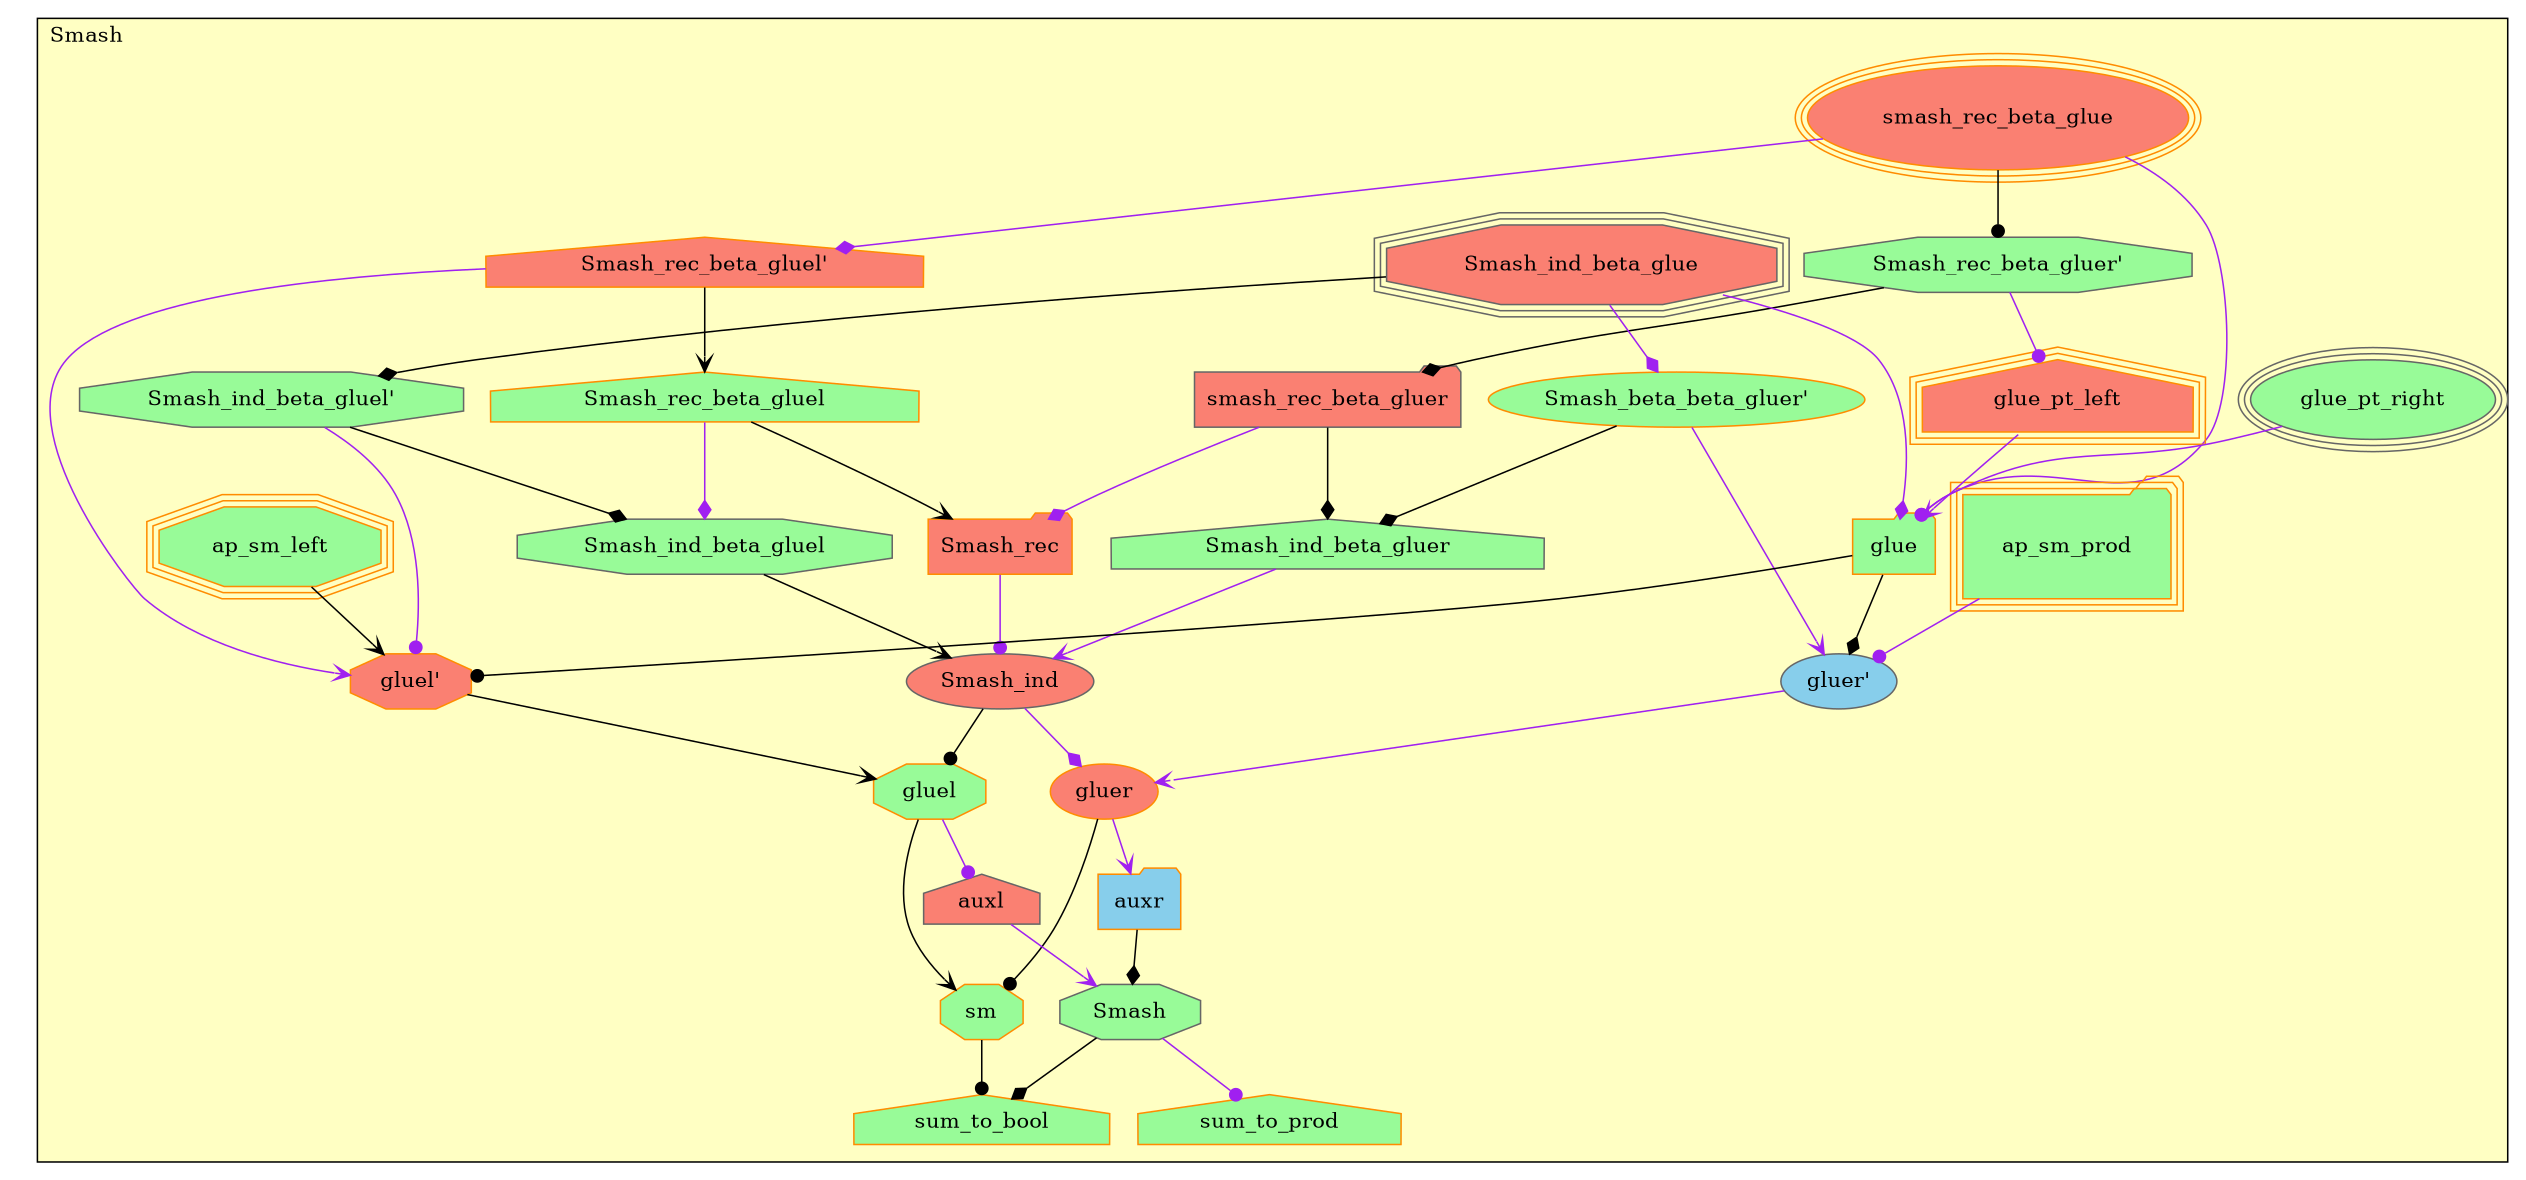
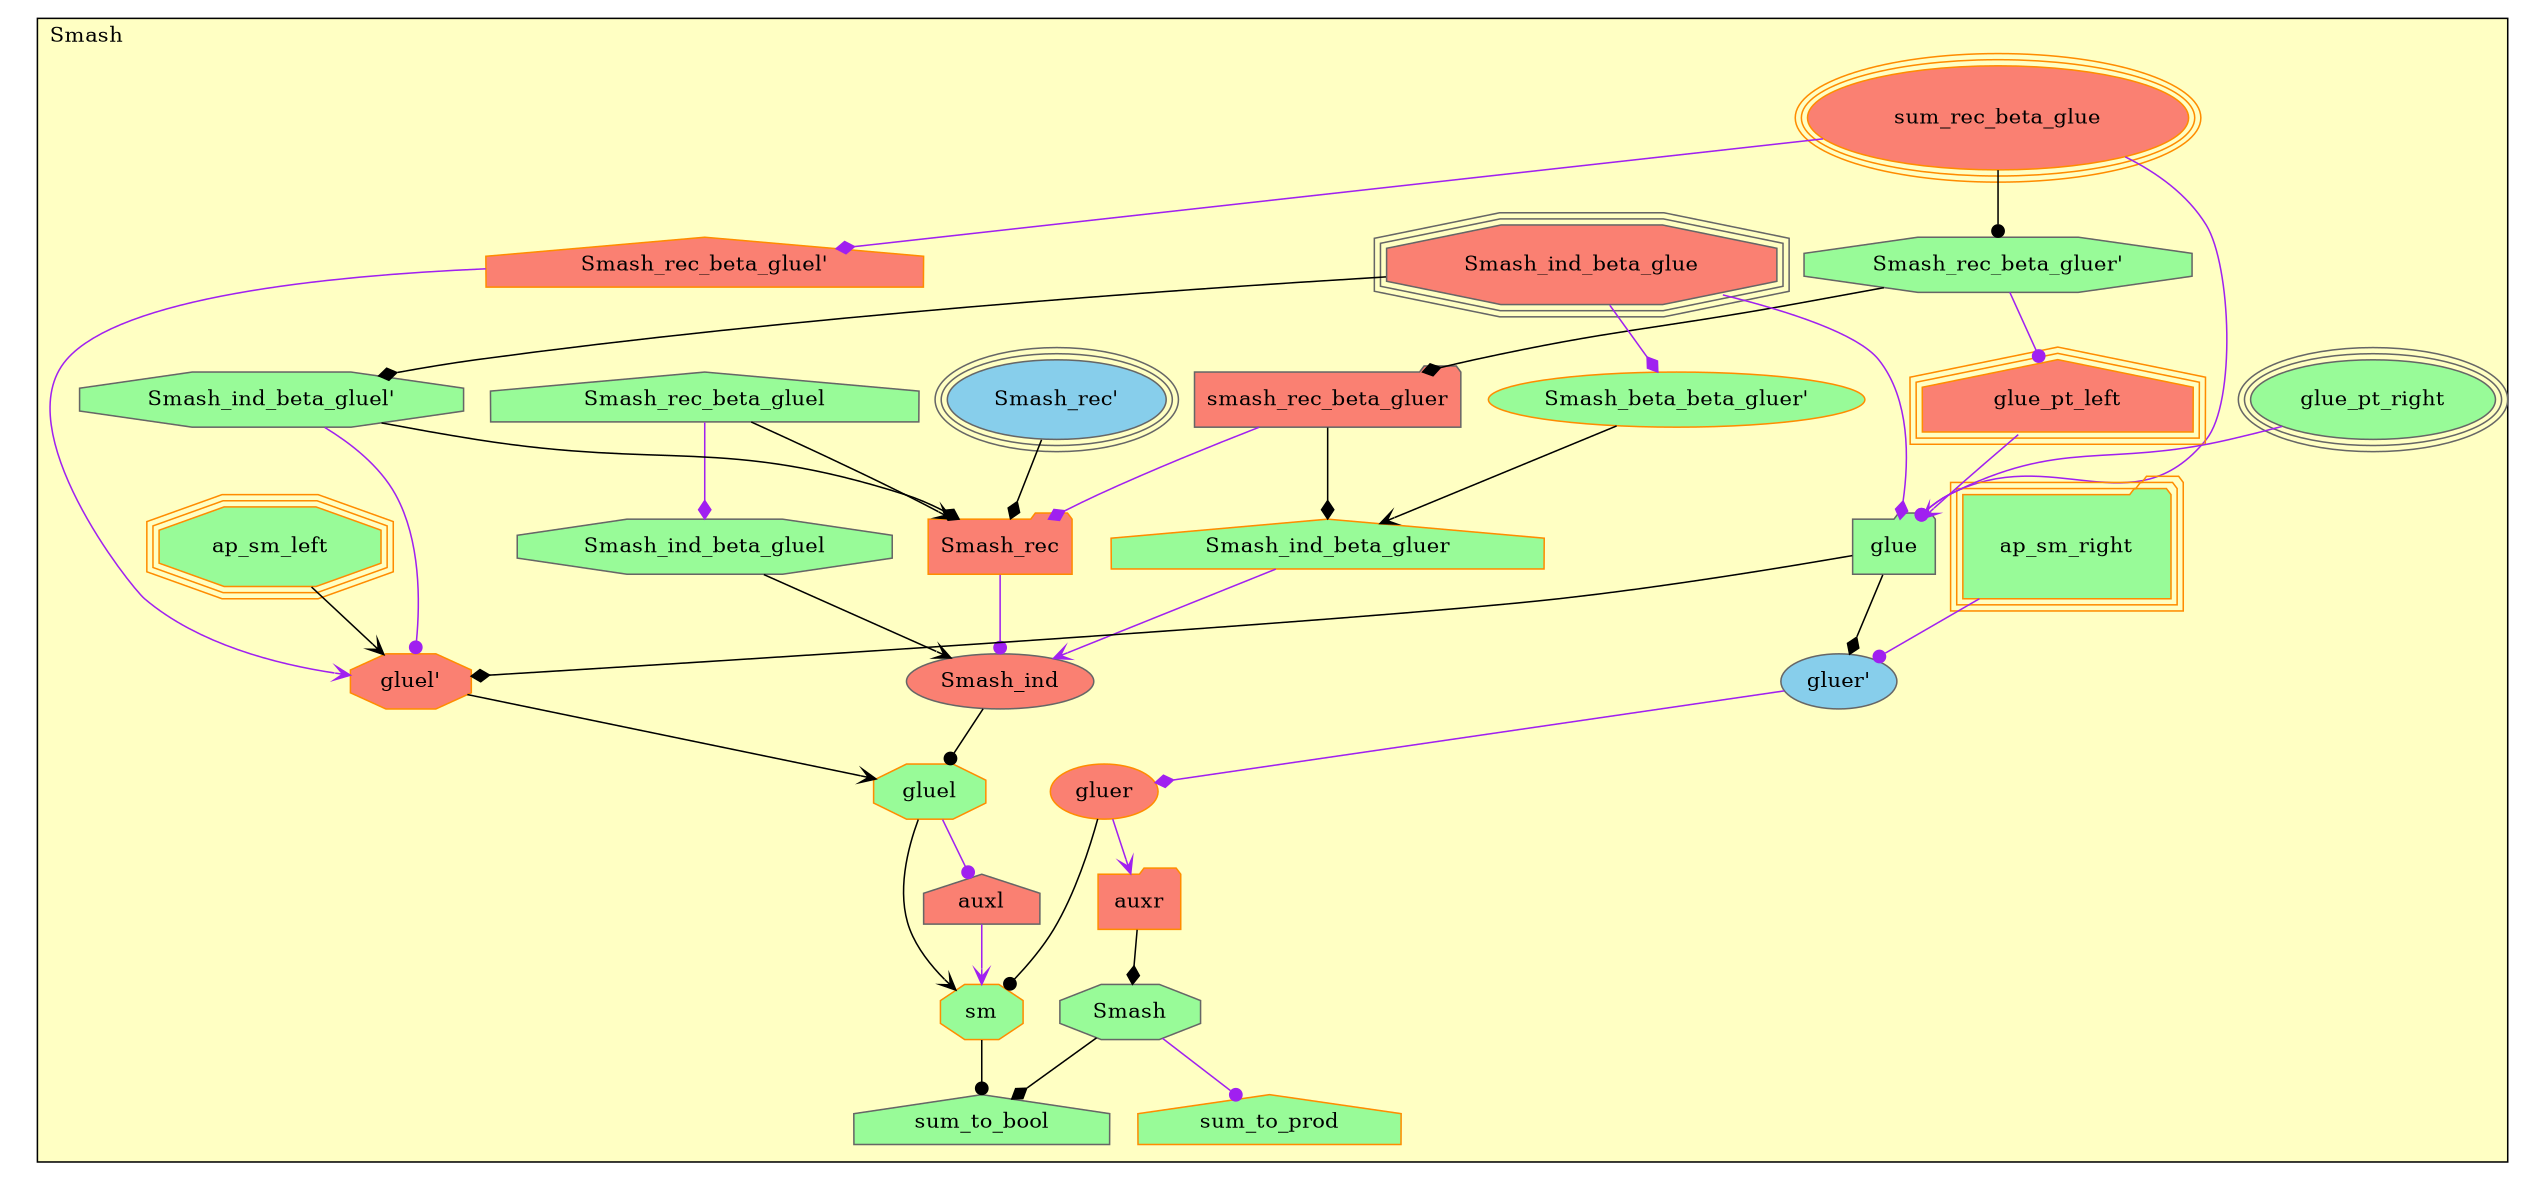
(1998, 118) -> (1998, 118)
(705, 322) -> none
(705, 400) -> (705, 400)
none -> (1057, 400)
(479, 470) -> (665, 455)
(1506, 472) -> (1506, 472)
(1754, 534) -> none
(1328, 547) -> (1328, 547)
(1894, 547) -> (1894, 547)
(2067, 547) -> (2067, 547)
(1170, 631) -> (1170, 631)
(1046, 731) -> none
(1479, 735) -> (1479, 735)
(1139, 902) -> (1139, 902)
(1051, 953) -> (982, 947)
(982, 1122) -> (982, 1122)
